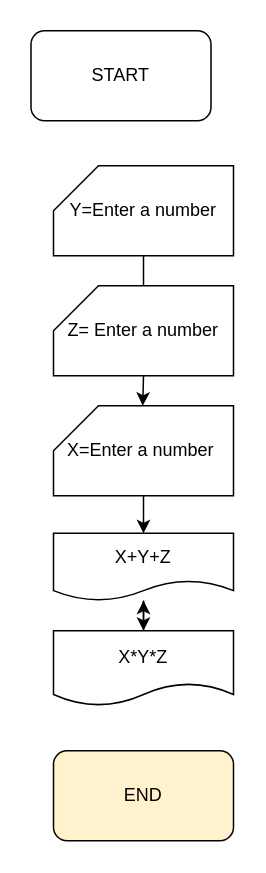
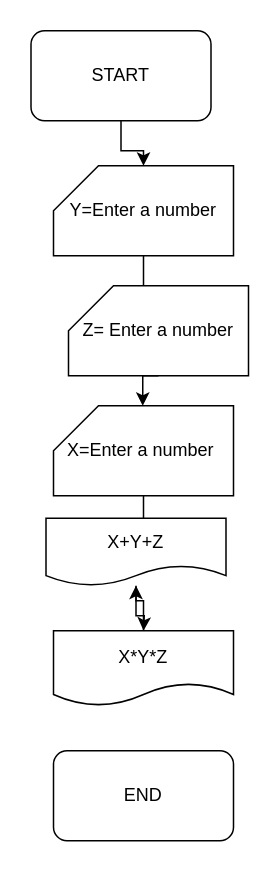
none -> (121, 149)
(143, 331) -> (158, 331)
(143, 567) -> (136, 552)
(143, 796) -> (143, 796)
